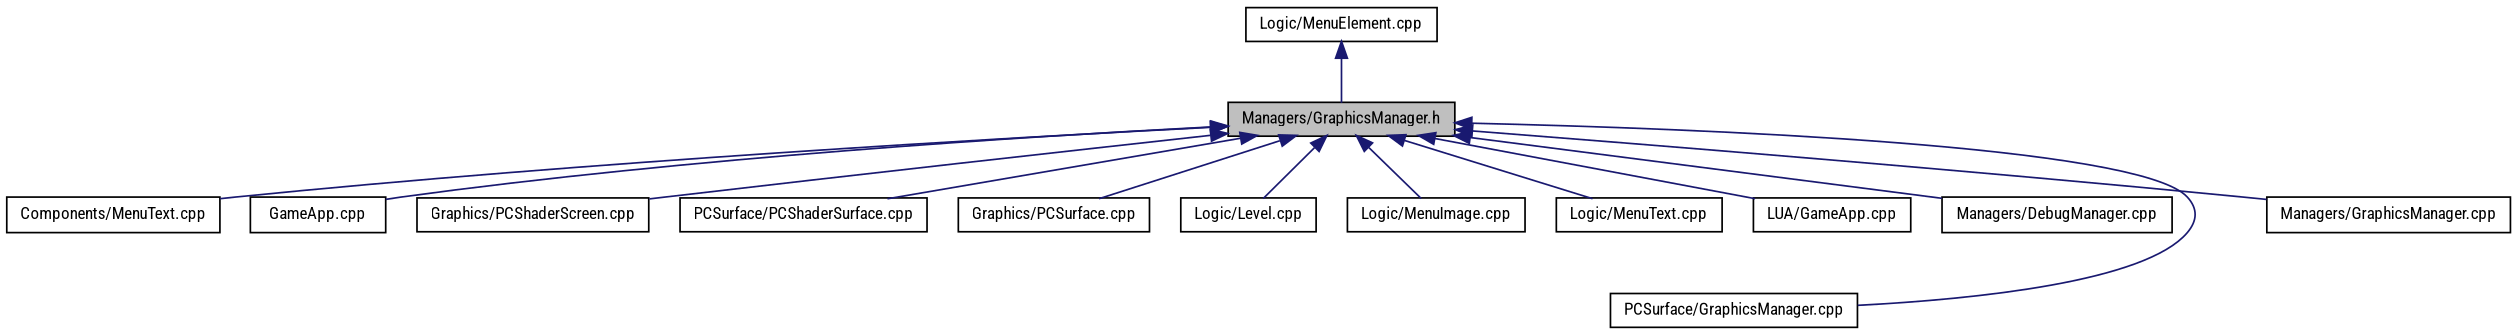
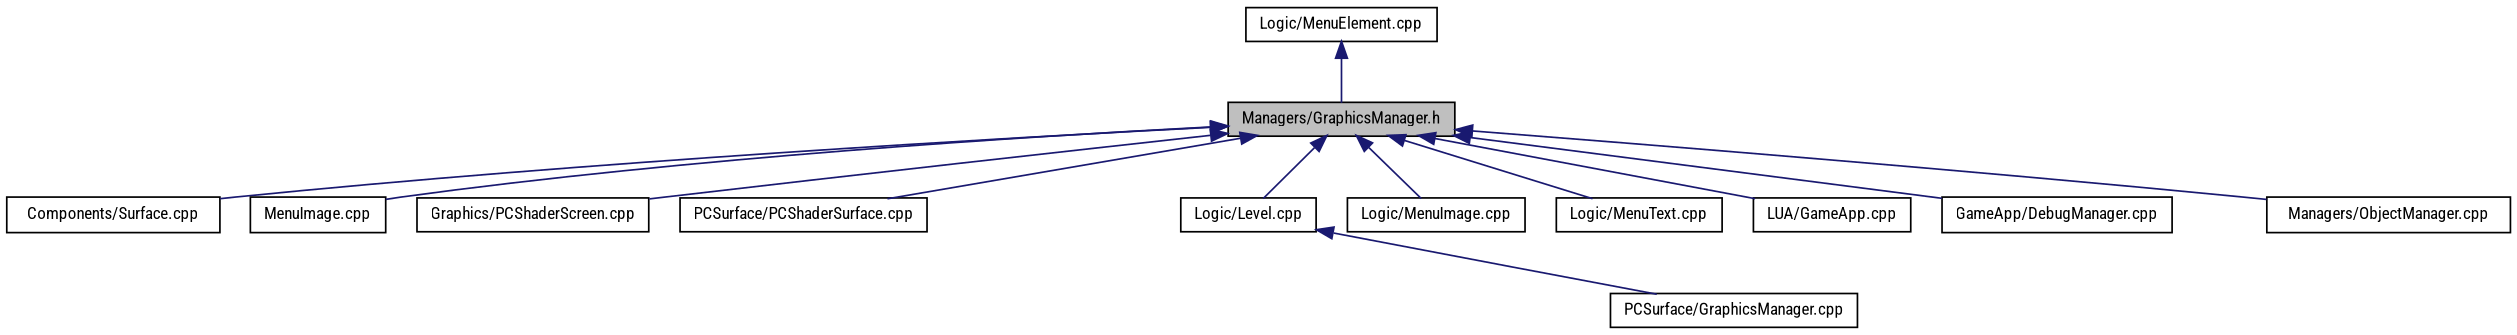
(2023, 156) -> (1495, 264)
(113, 215) -> (113, 215)
(318, 215) -> (318, 215)
(1054, 215) -> none
(2057, 215) -> (2057, 215)
(2389, 215) -> (2389, 215)
